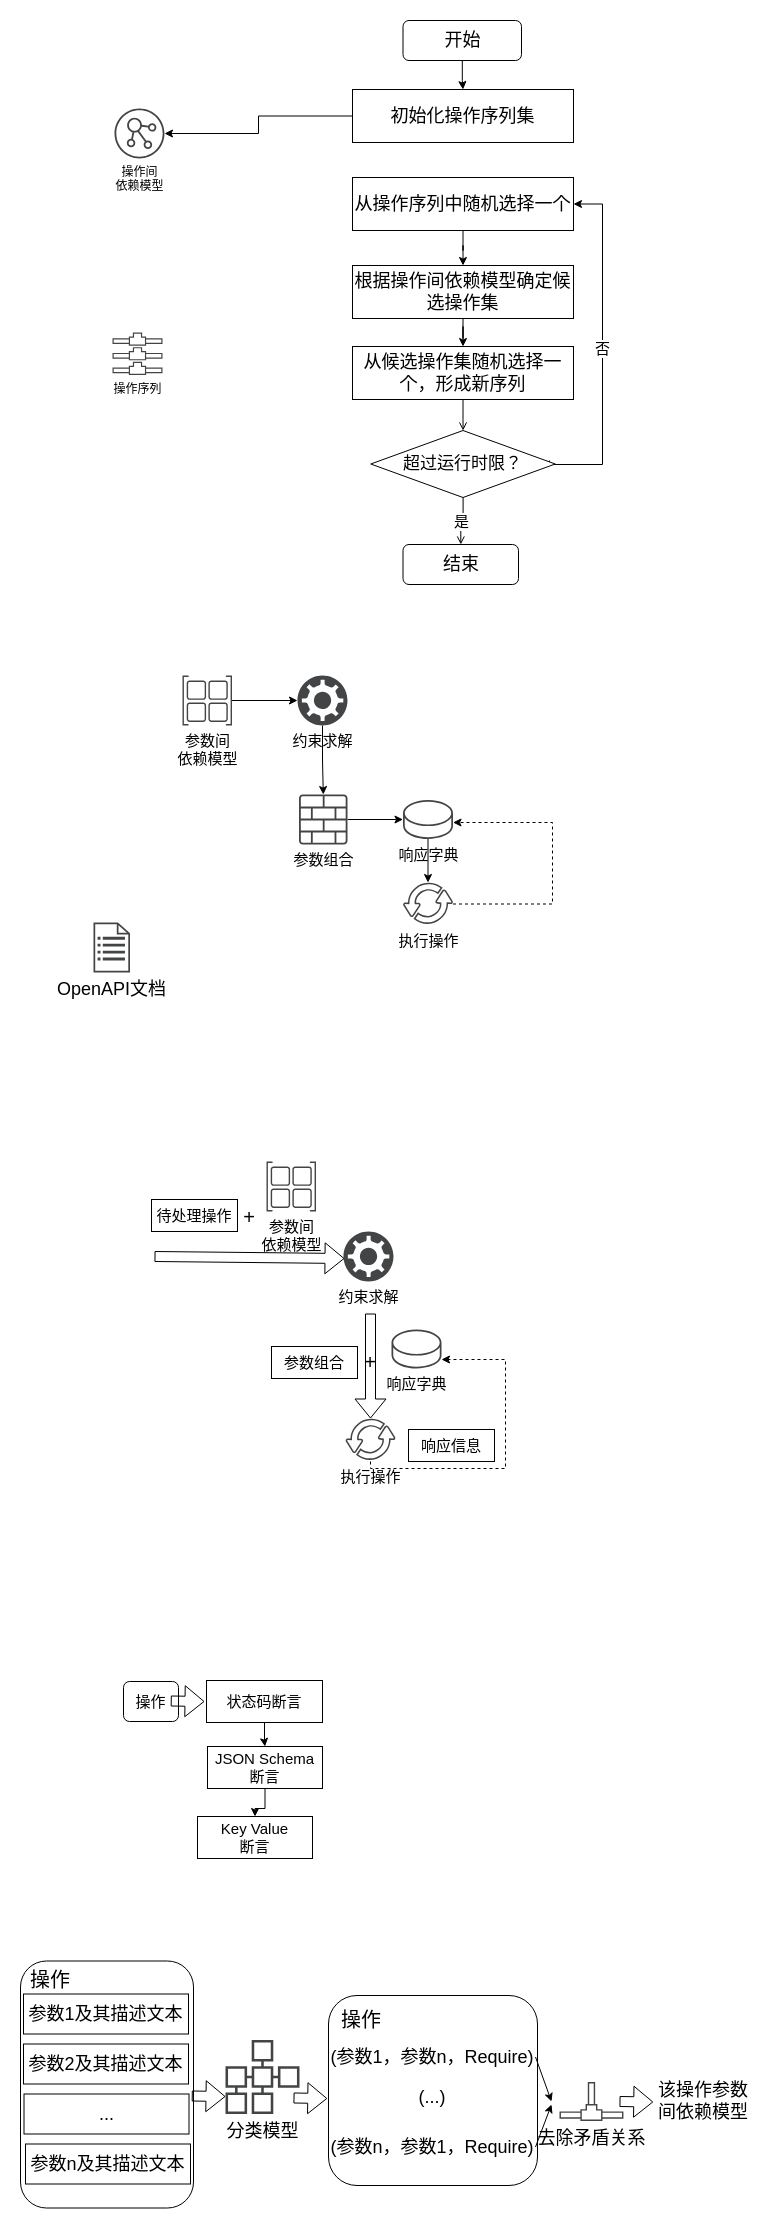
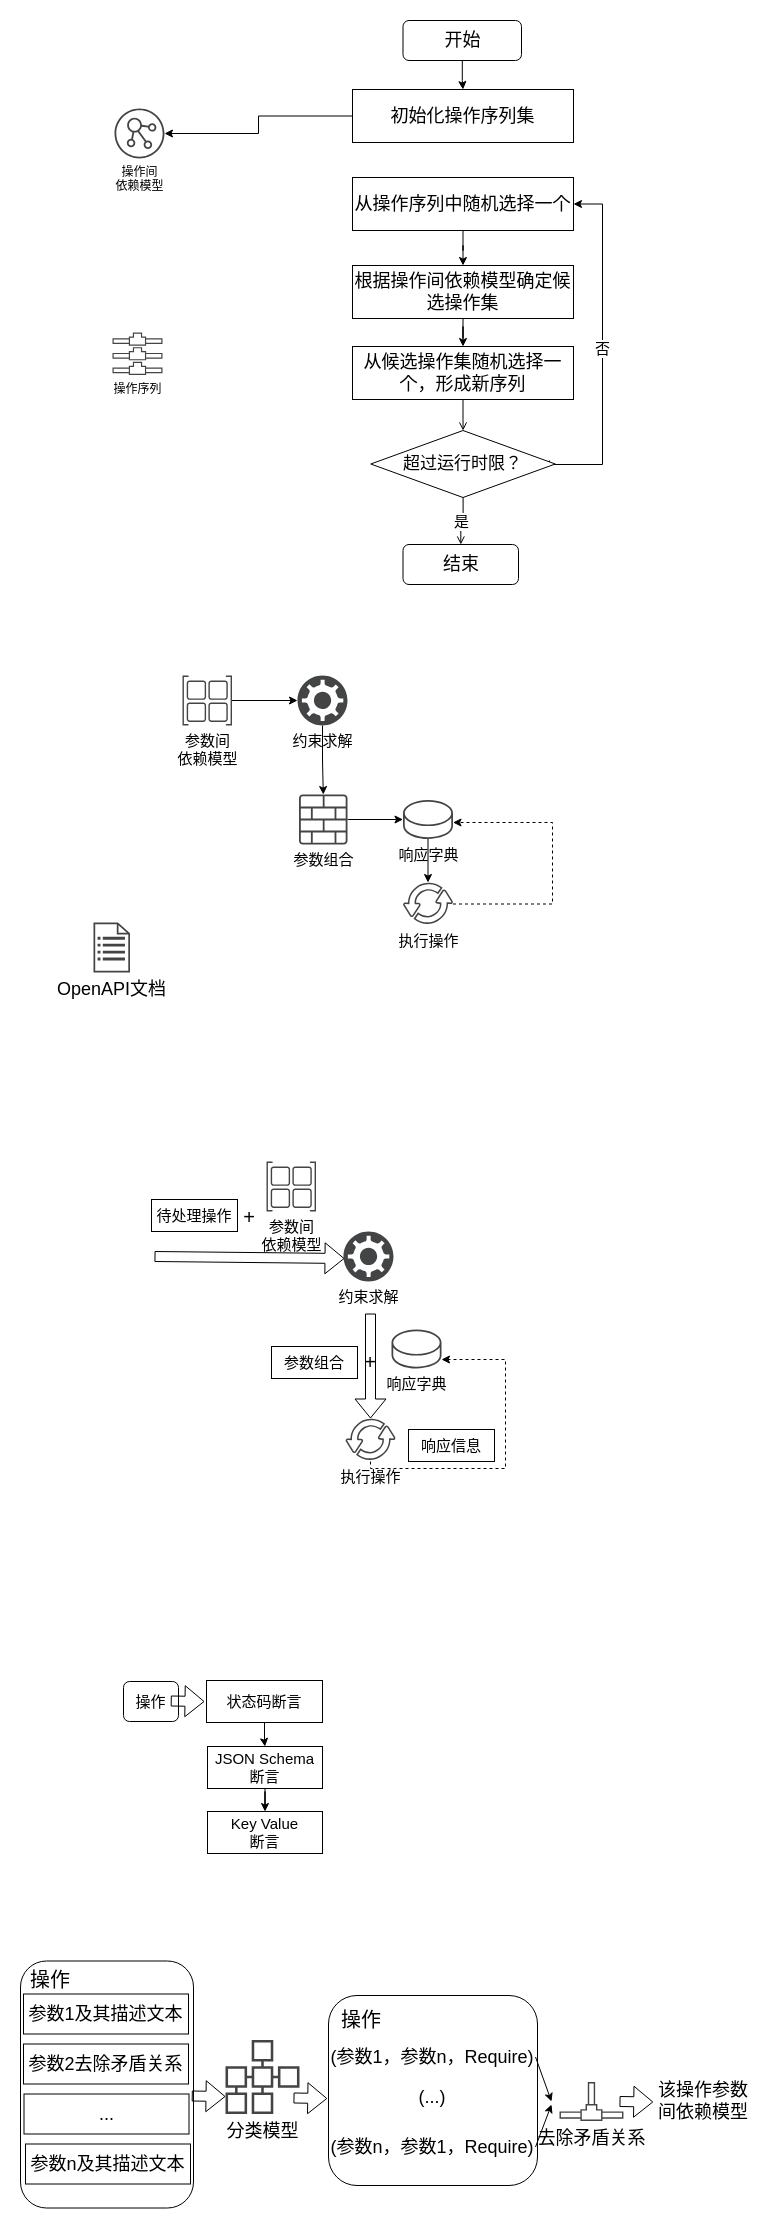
(255, 1838) -> (265, 1833)
(106, 2065) -> (106, 2065)
